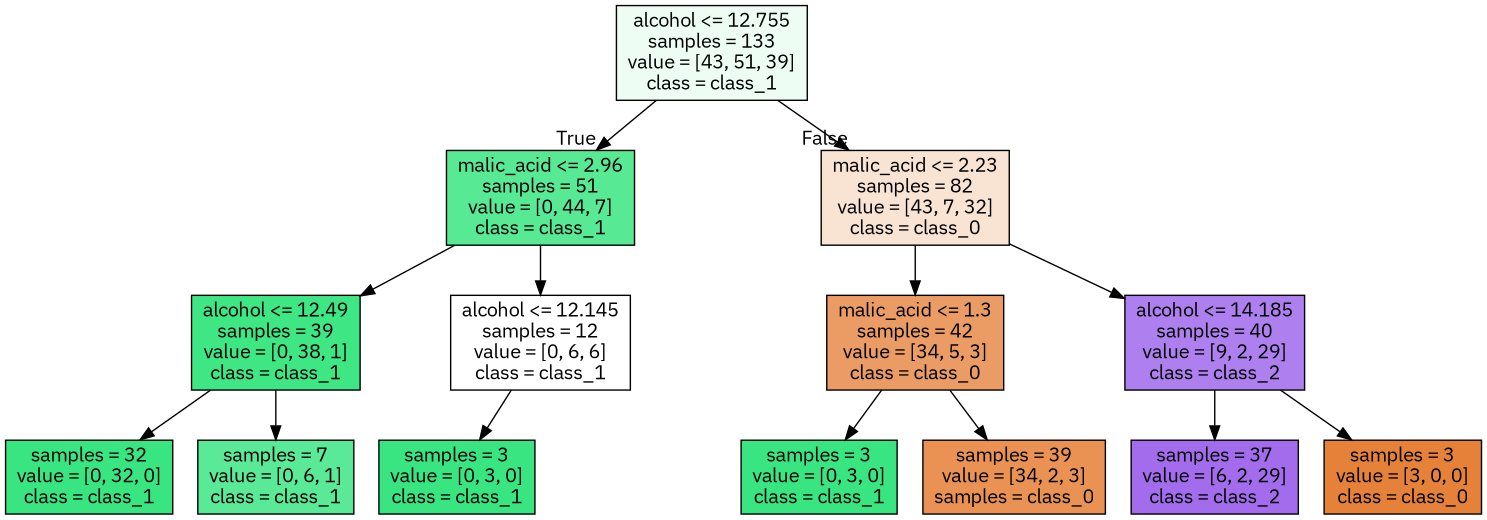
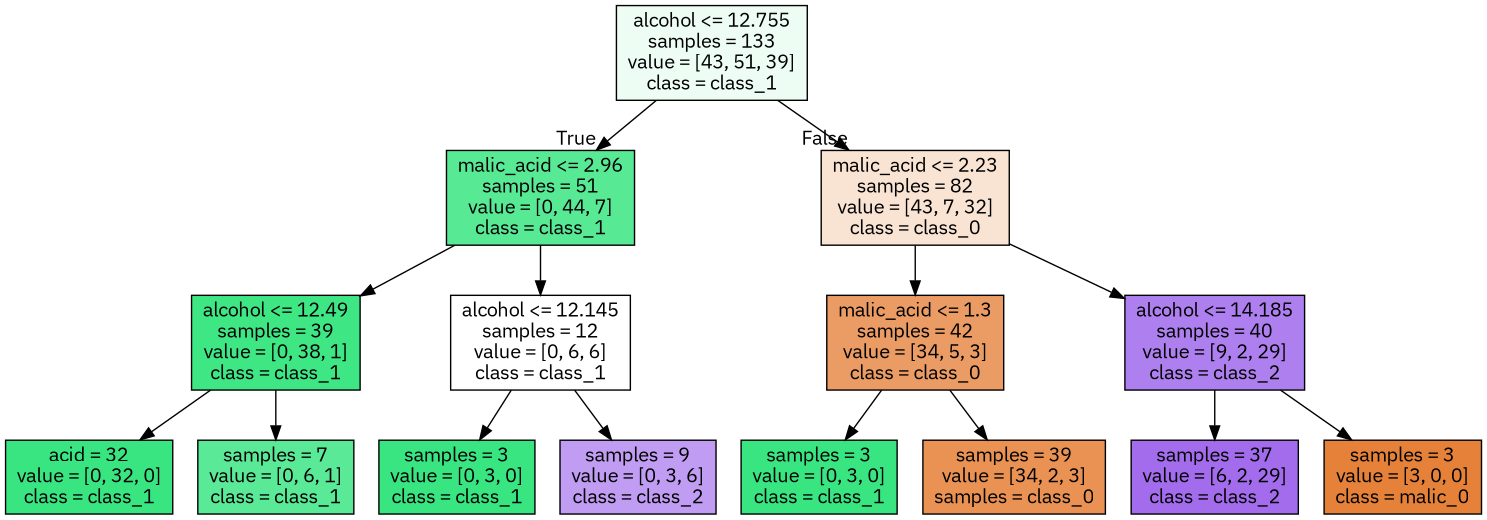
(89, 477) -> (89, 477)
none -> (638, 477)
(1403, 477) -> (1403, 477)
